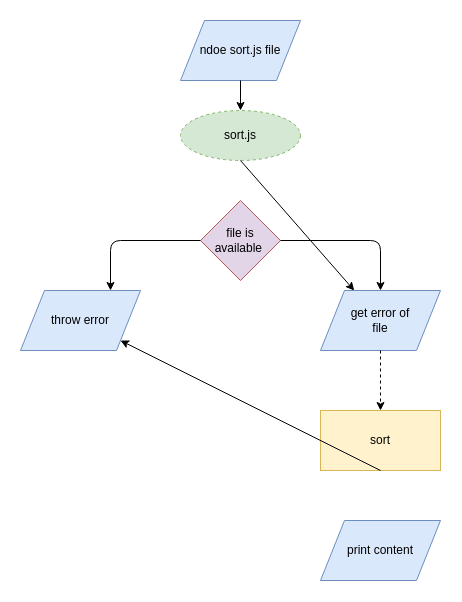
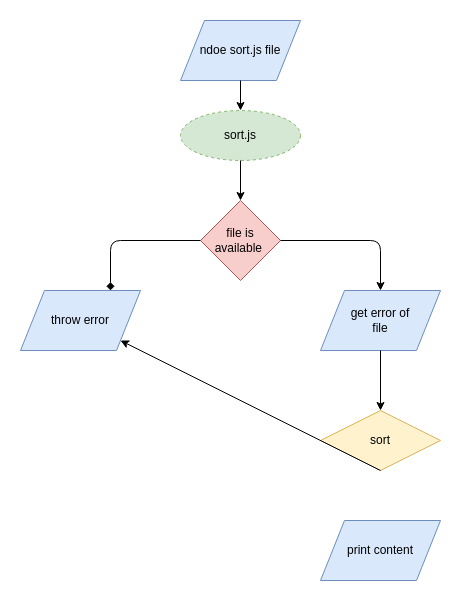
(295, 223) -> (241, 177)
(241, 241) -> (241, 241)
(111, 282) -> (111, 282)
(381, 378) -> (381, 378)
(381, 441) -> (381, 441)
